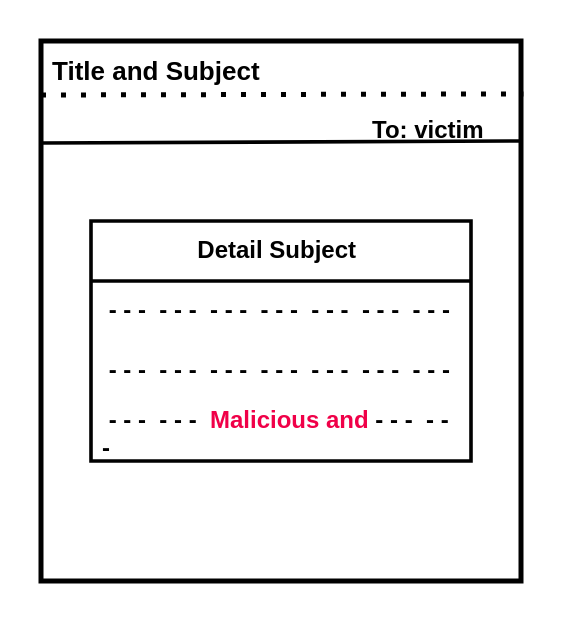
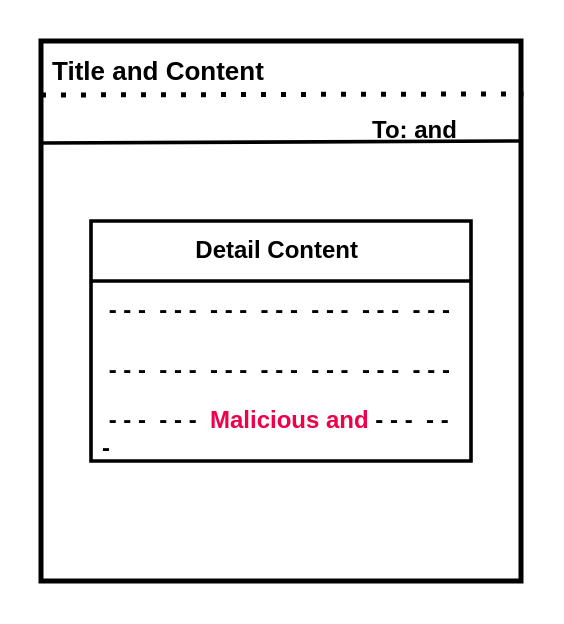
(155, 71) -> (155, 71)
(428, 131) -> (414, 131)
(281, 251) -> (281, 251)
